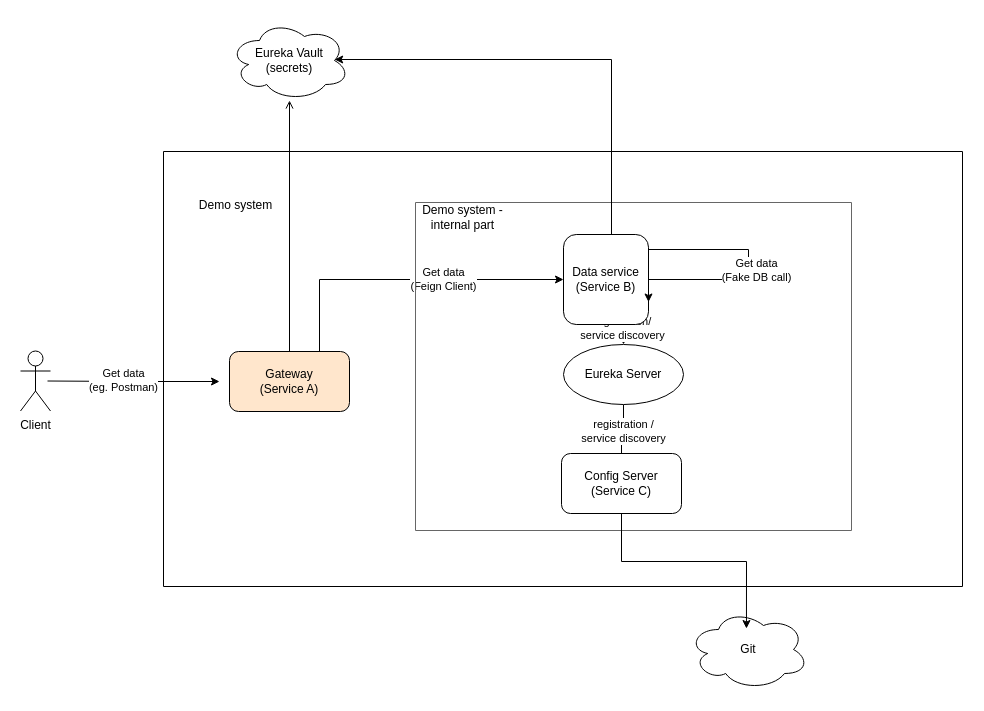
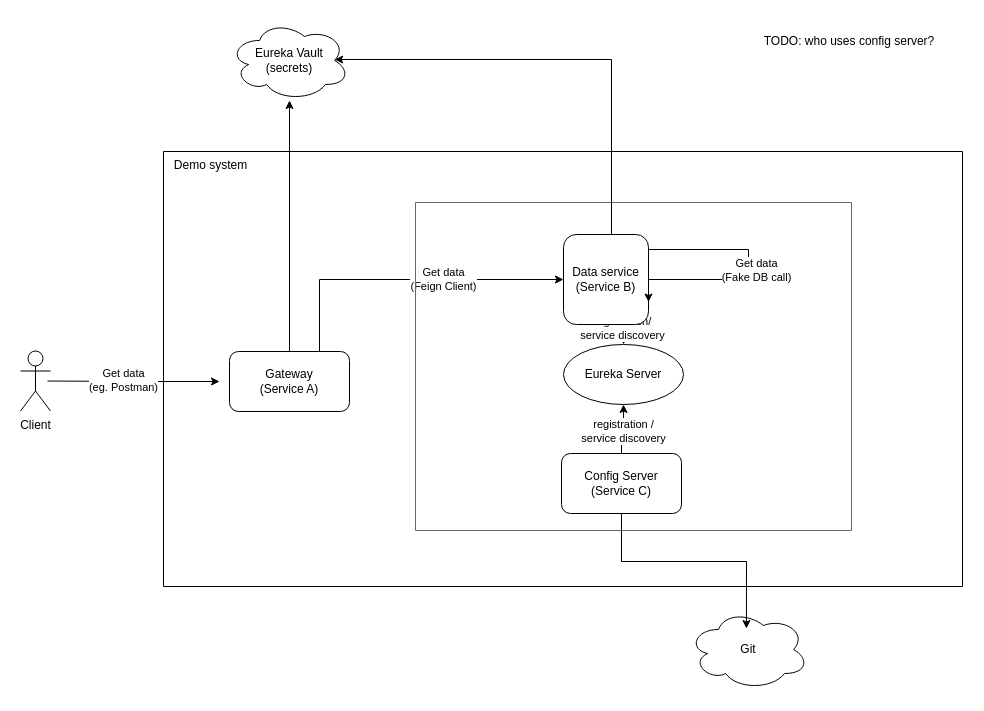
none -> (850, 42)
(290, 107) -> (290, 109)
(236, 206) -> (211, 166)
(463, 218) -> none
(290, 382) -> (290, 382)
(624, 410) -> (624, 413)
